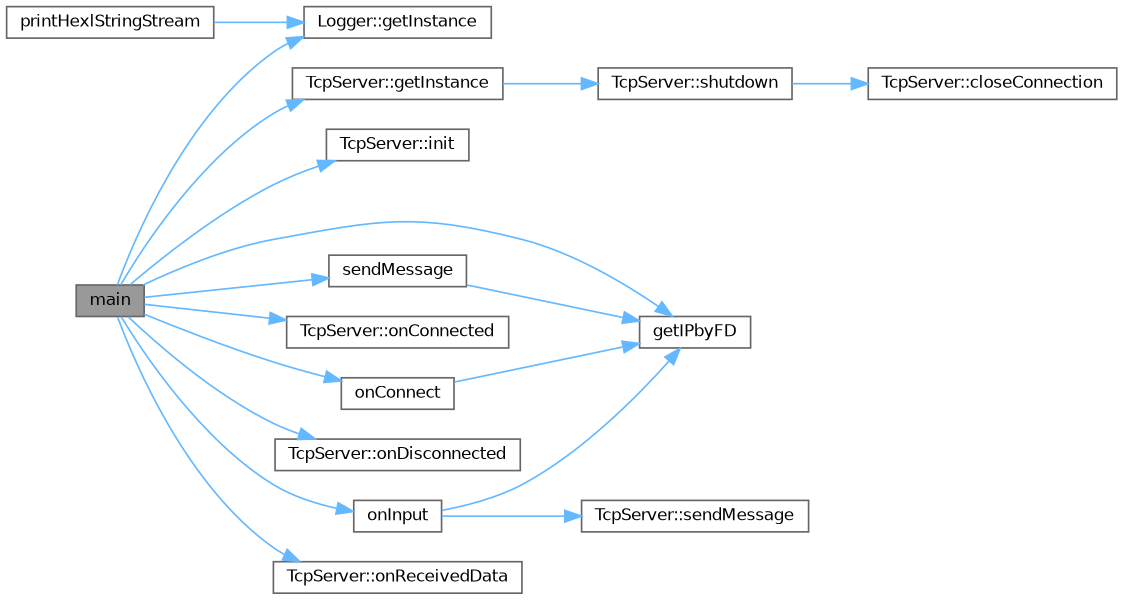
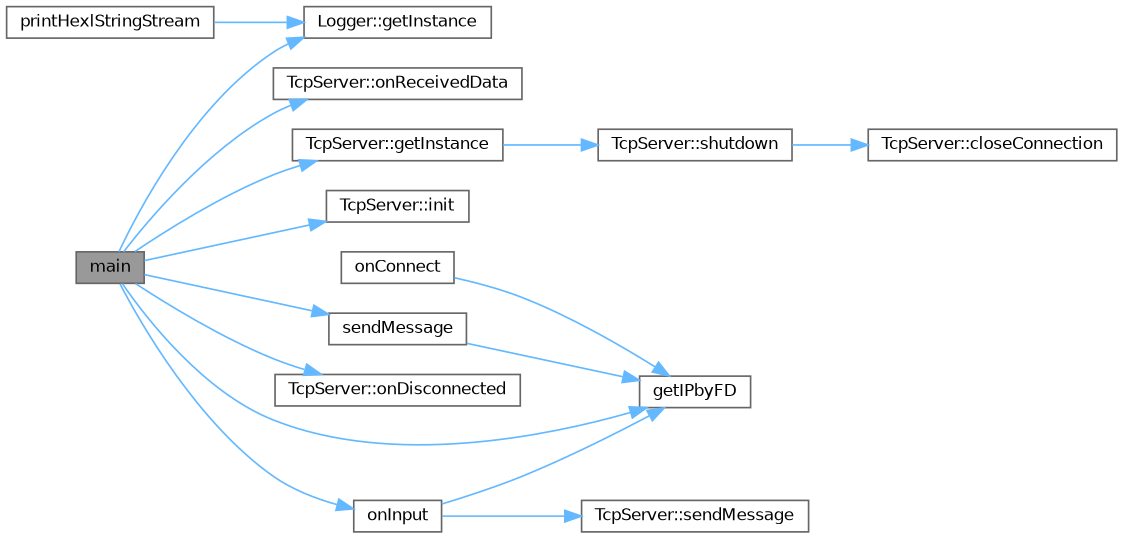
(398, 332) -> none
(233, 349) -> none
